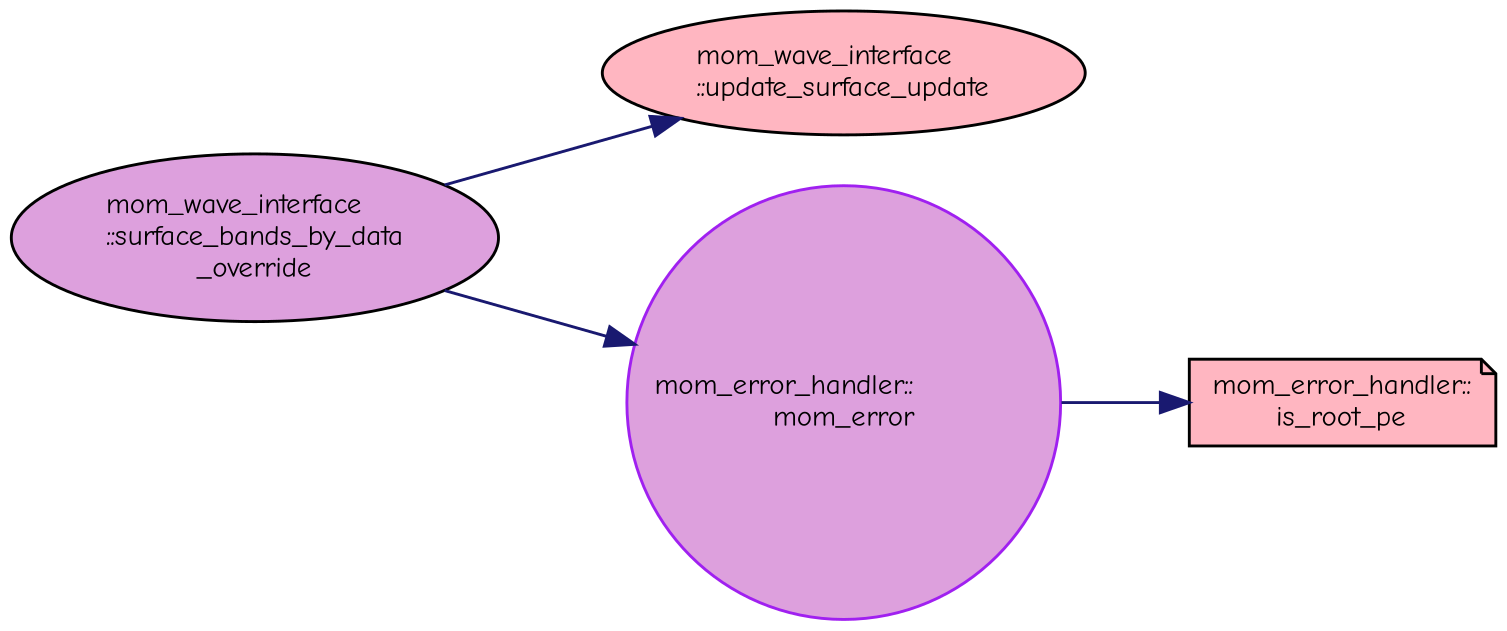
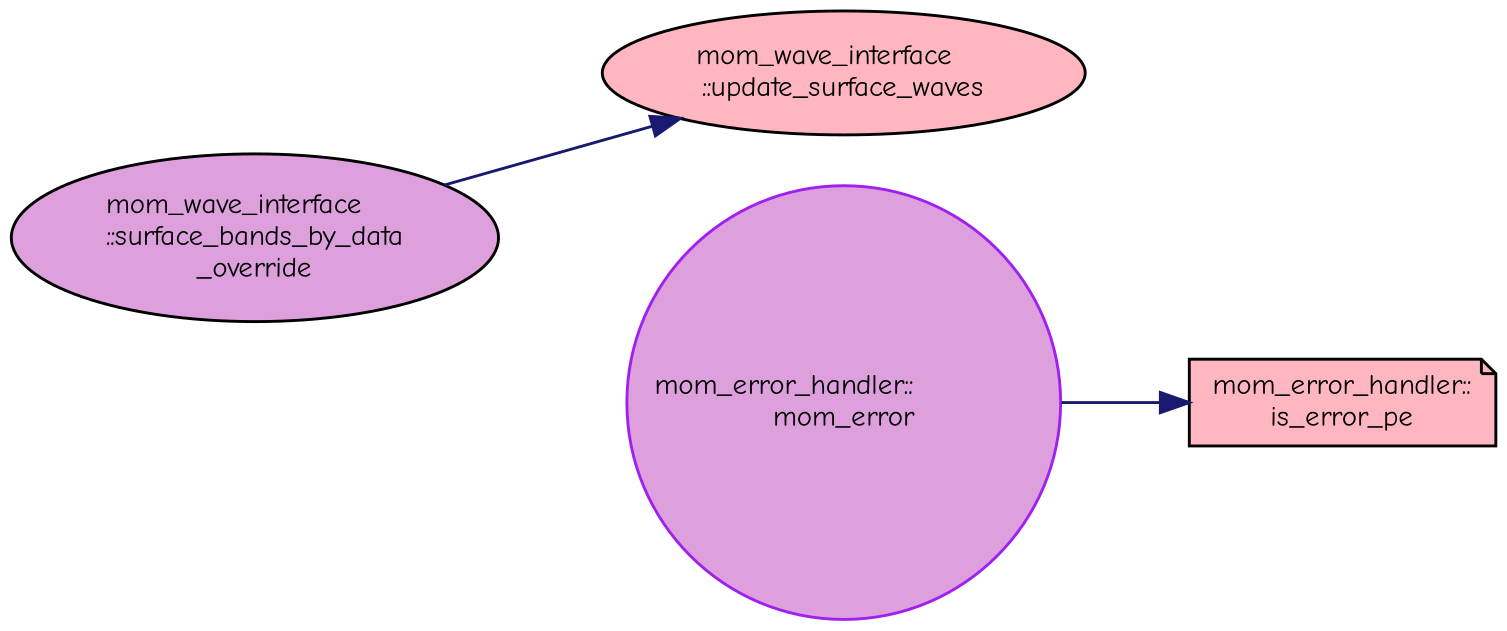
(844, 73) -> (844, 73)
(526, 313) -> none
(1343, 403) -> (1343, 403)
